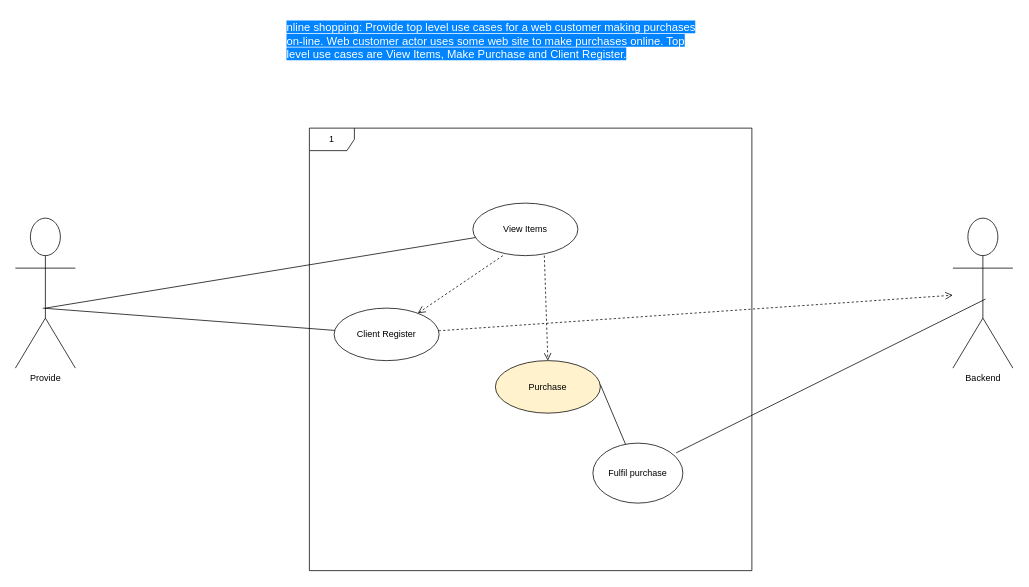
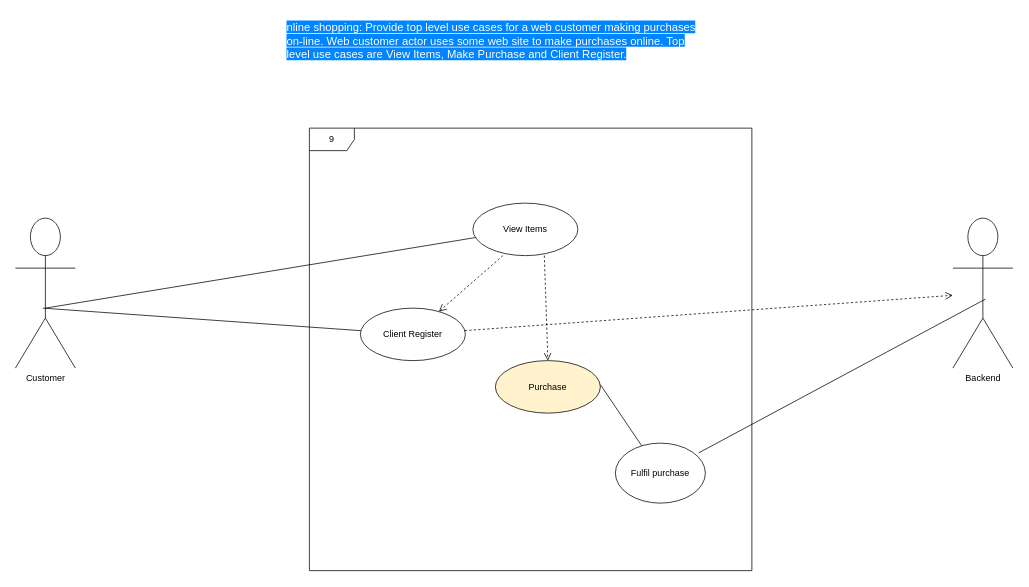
(332, 139) -> (332, 139)
(387, 334) -> (413, 334)
(46, 379) -> (46, 379)
(638, 473) -> (660, 473)
